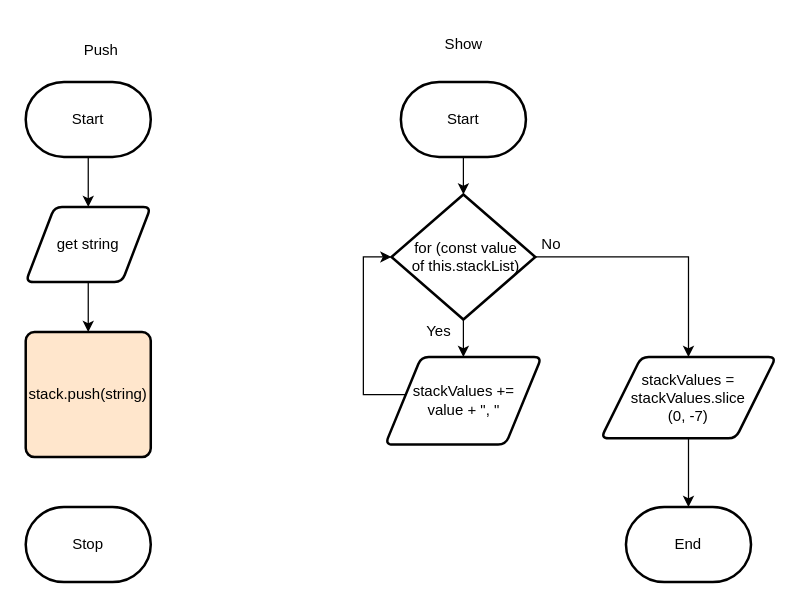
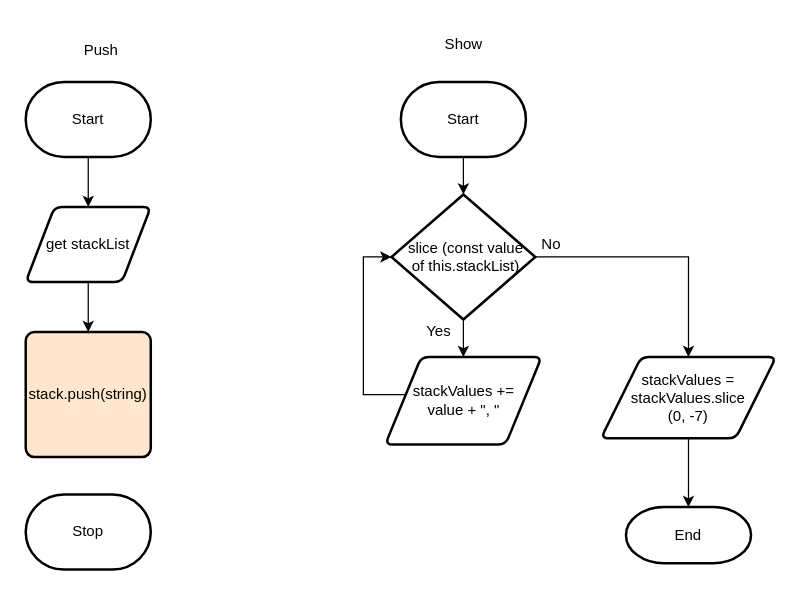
(88, 244) -> (88, 244)
(464, 257) -> (464, 257)
(88, 544) -> (88, 532)
(688, 544) -> (688, 535)
